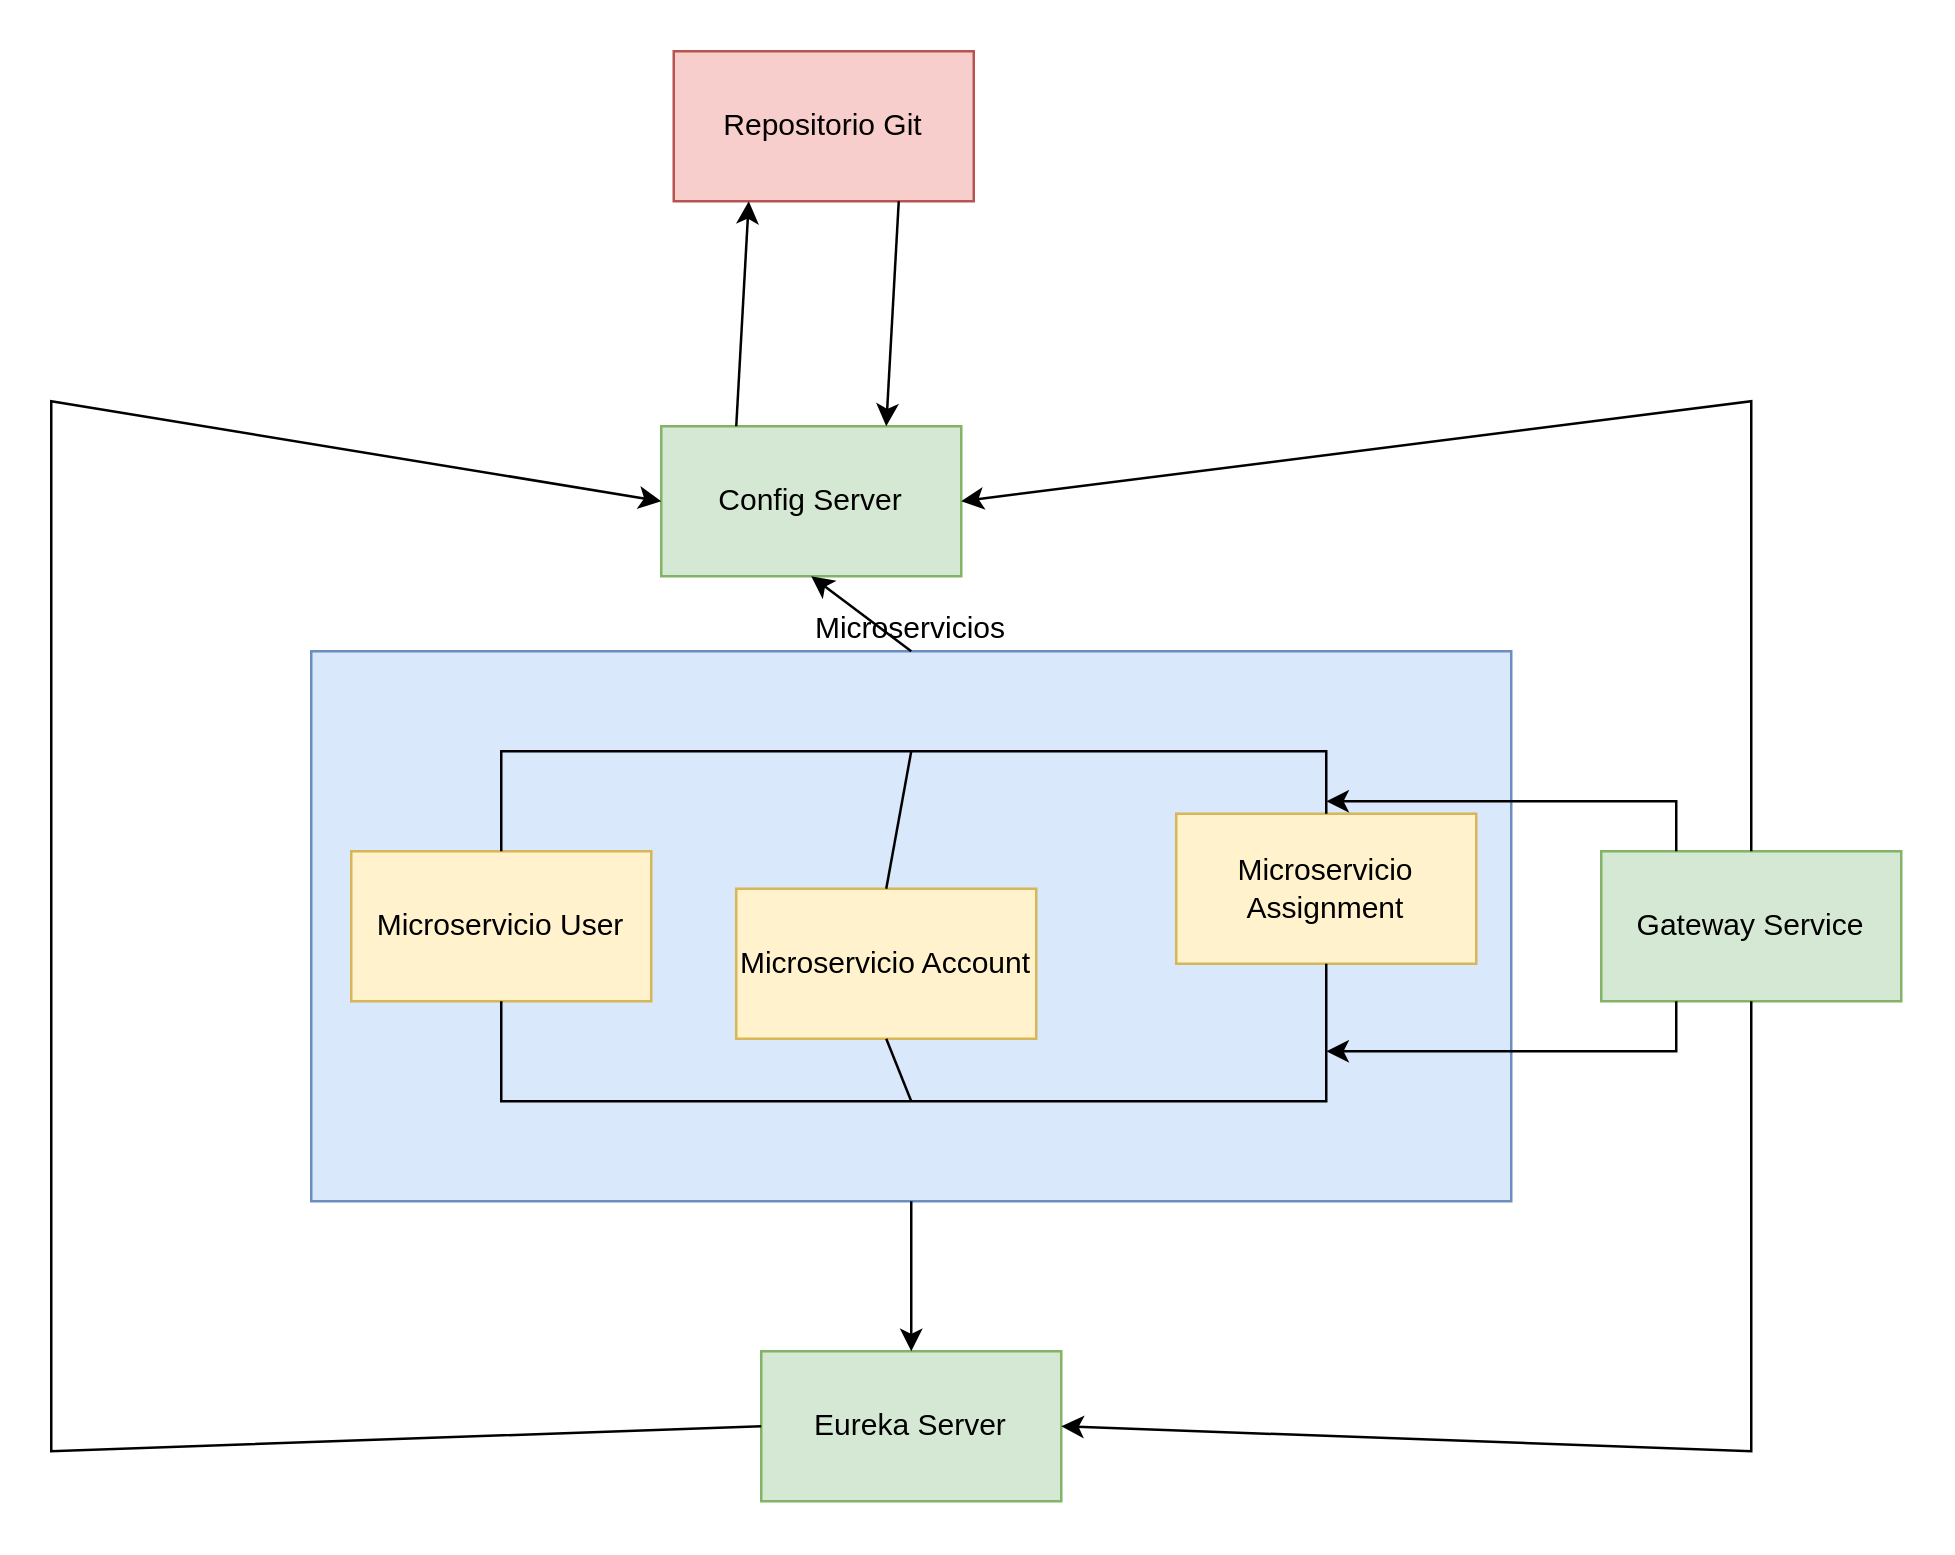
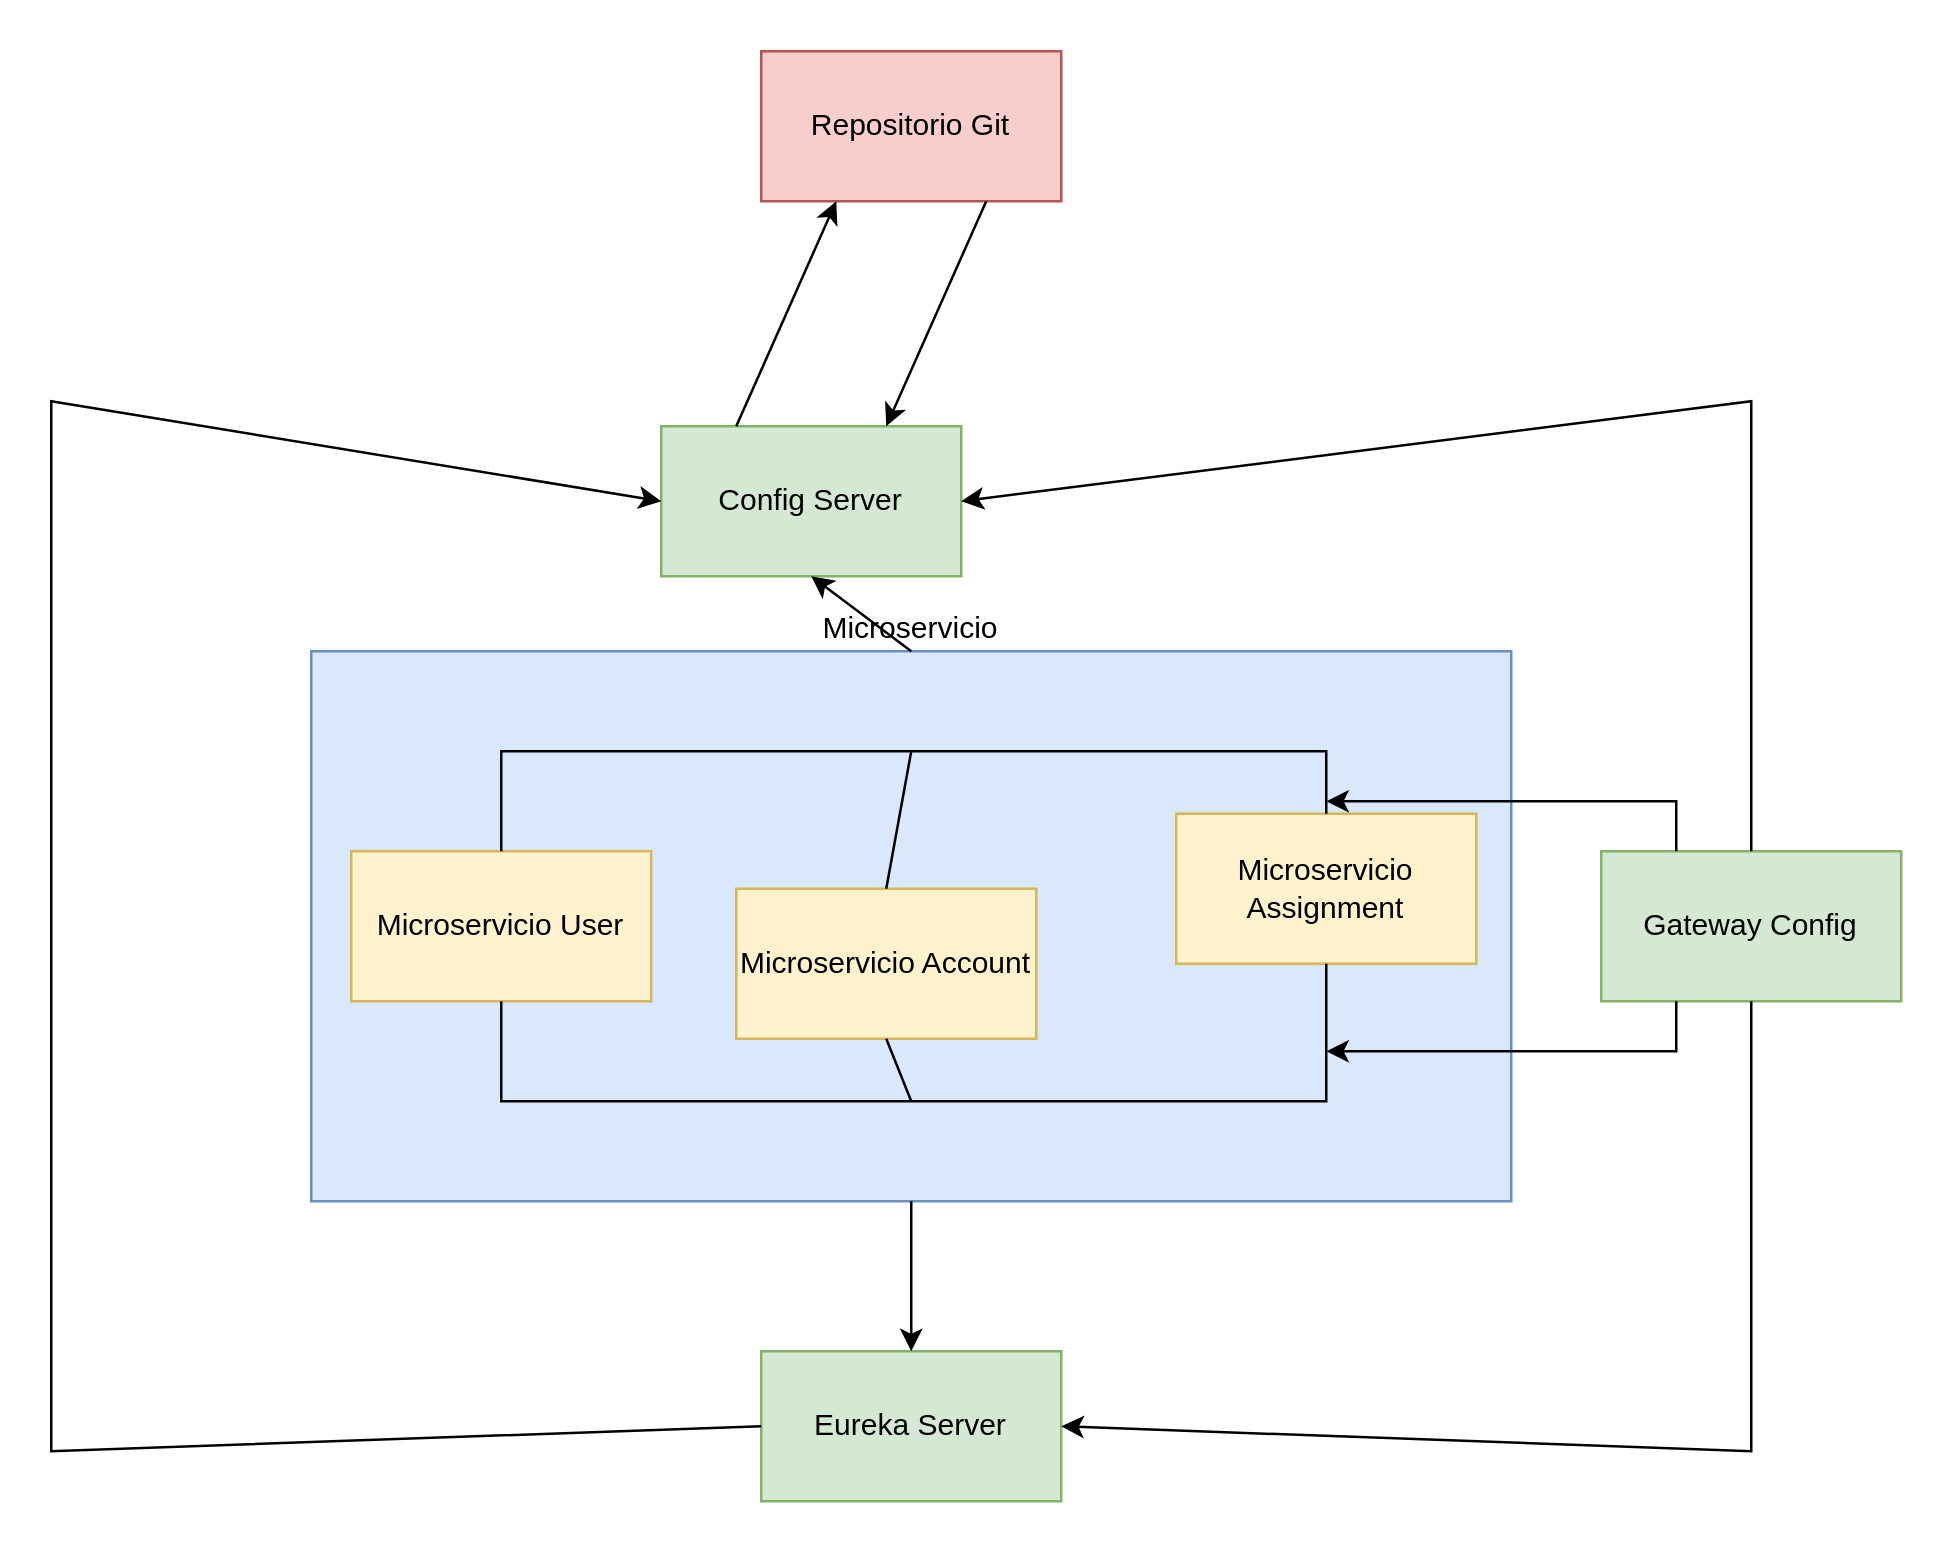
(824, 126) -> (911, 126)
(911, 626) -> (911, 626)
(1751, 926) -> (1751, 926)
